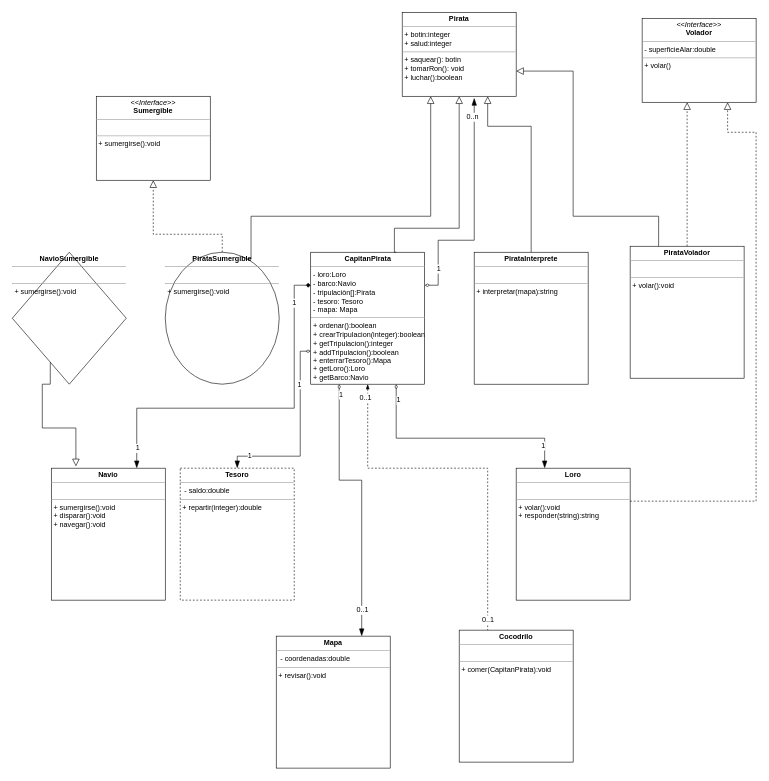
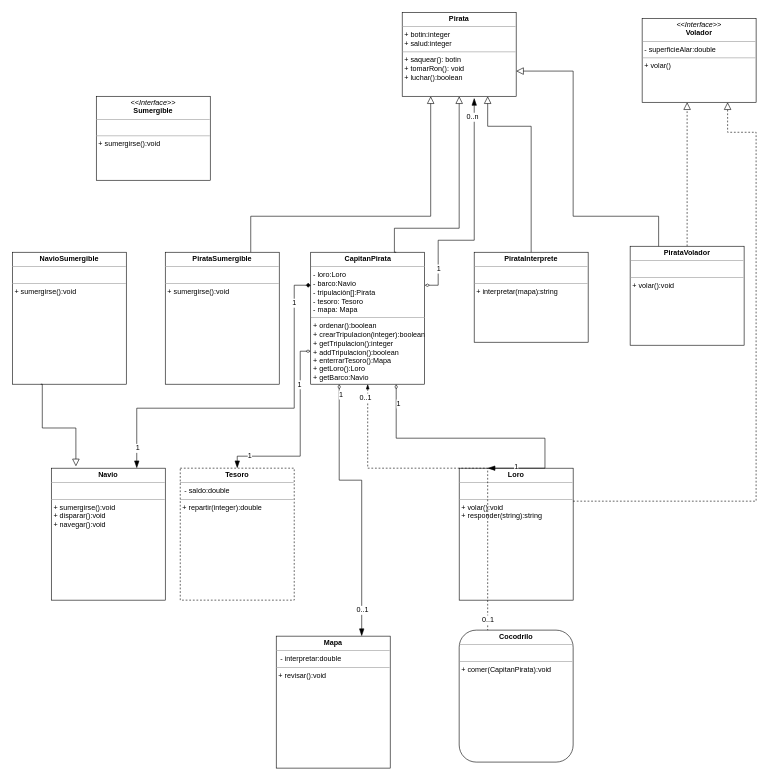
(174, 234) -> none
(687, 312) -> (687, 296)
(69, 318) -> (69, 318)
(222, 318) -> (222, 318)
(531, 318) -> (531, 297)
(573, 534) -> (516, 534)
(314, 649) -> (313, 649)
(516, 696) -> (516, 696)
